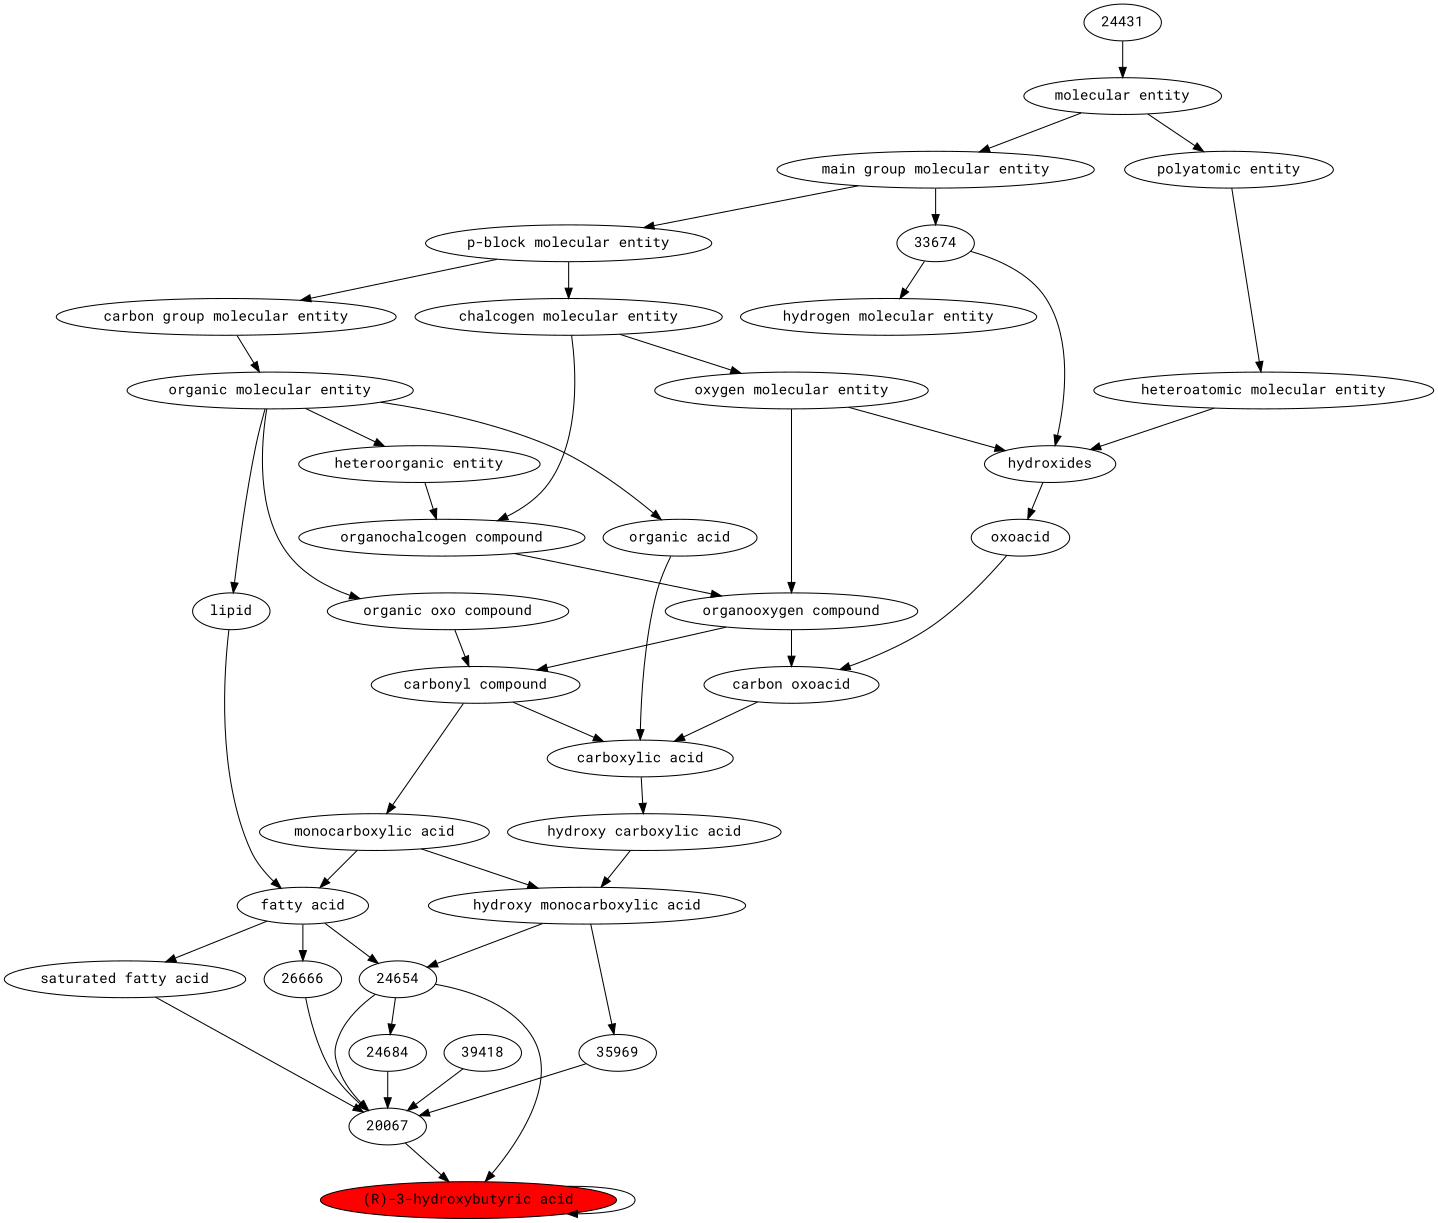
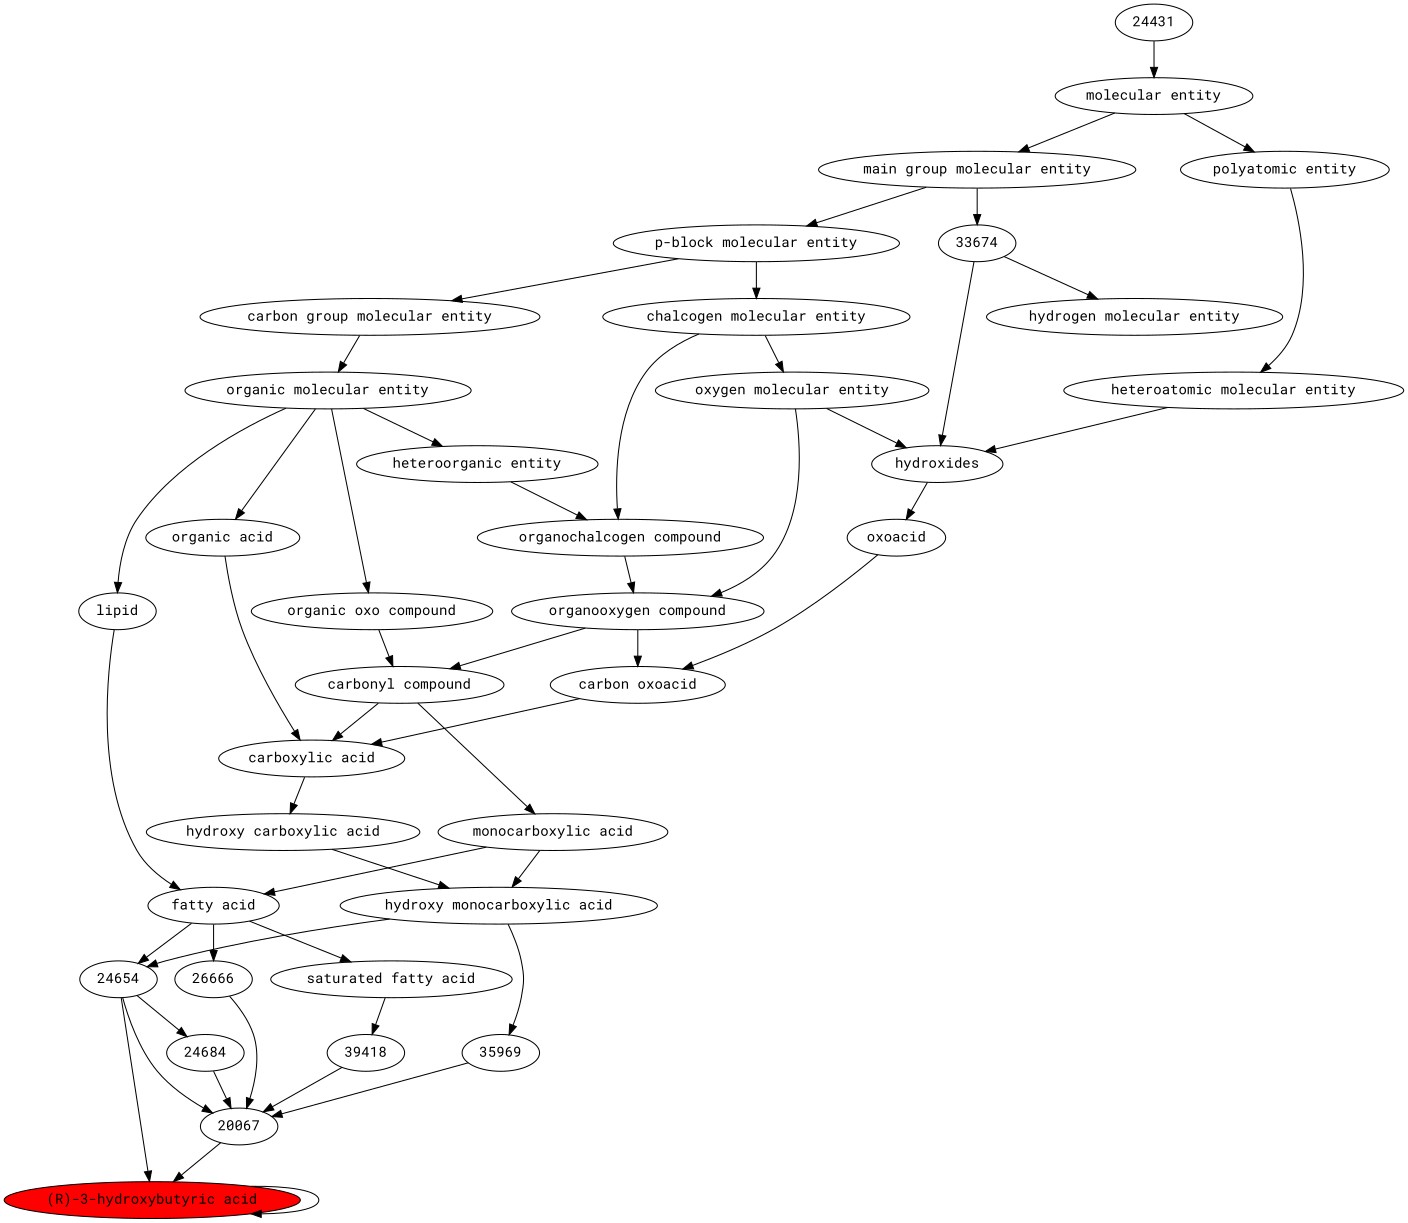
(255, 1052) -> (380, 1011)
